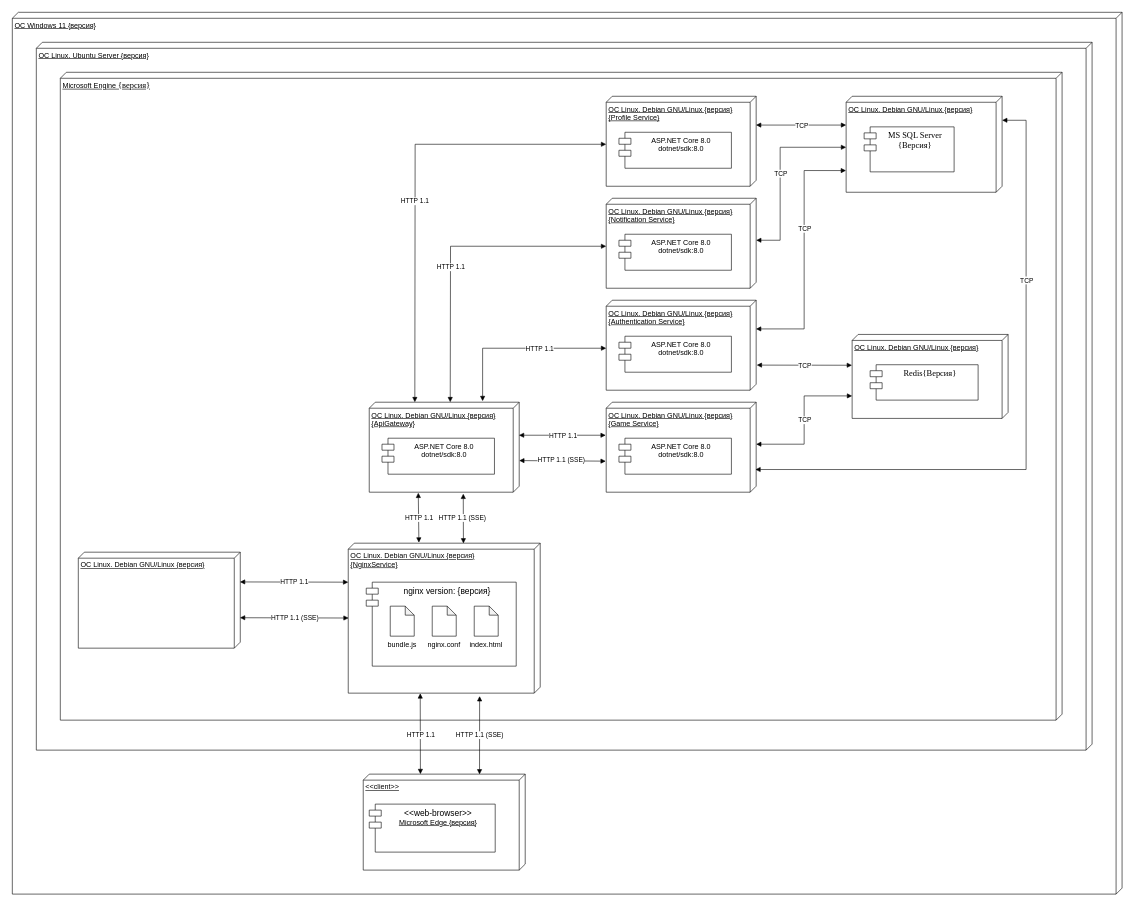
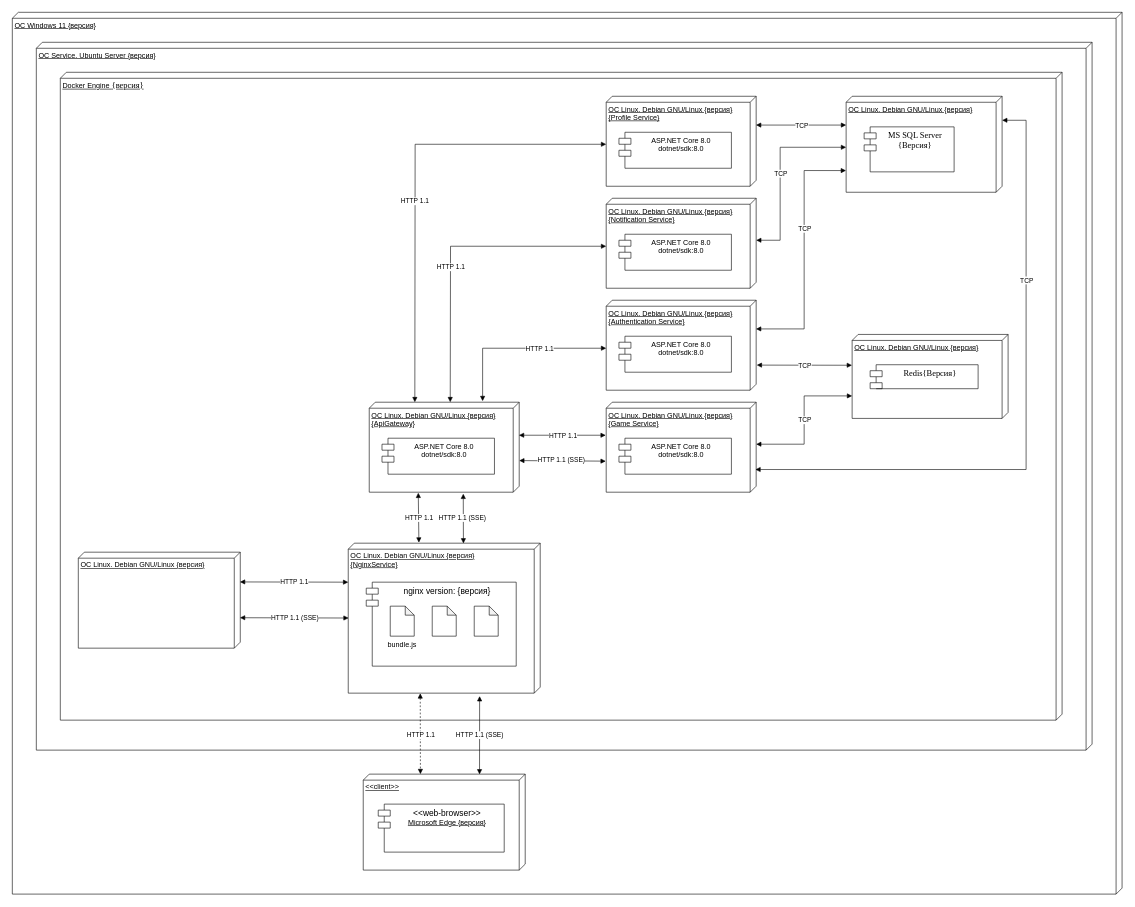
(98, 56) -> (102, 56)
(110, 86) -> (105, 86)
(924, 383) -> (924, 377)
(444, 645) -> none
(486, 645) -> none
(420, 731) -> (420, 731)
(432, 828) -> (441, 828)
